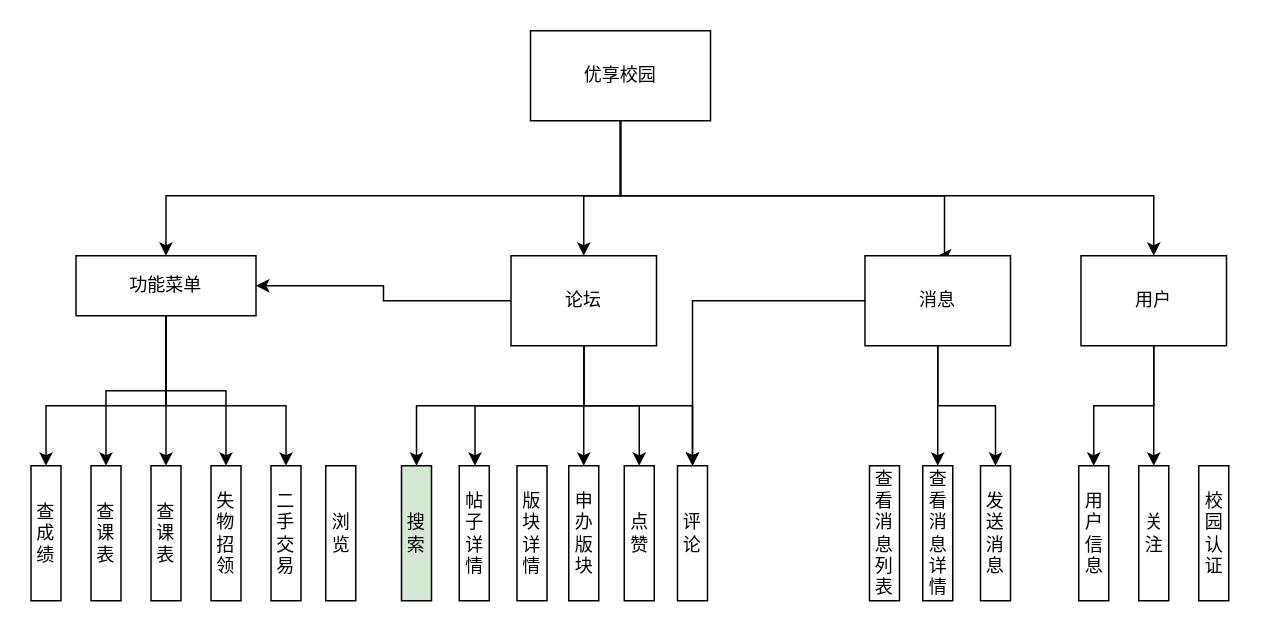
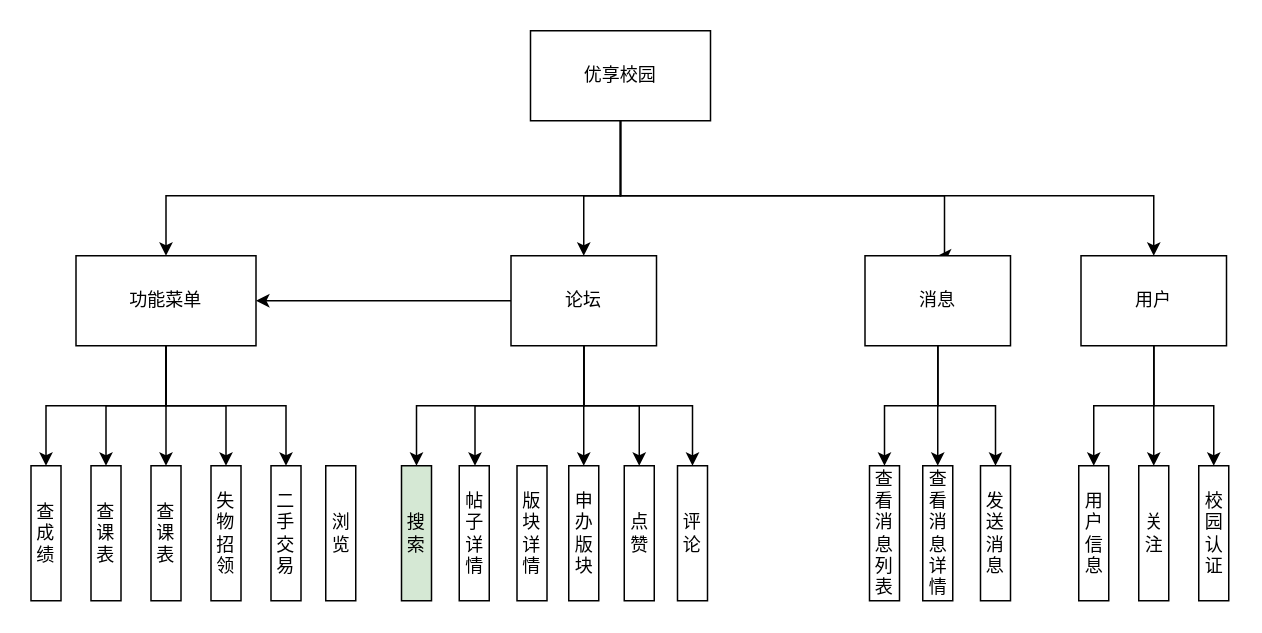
(166, 286) -> (166, 301)
(727, 301) -> (885, 406)
none -> (1210, 406)
